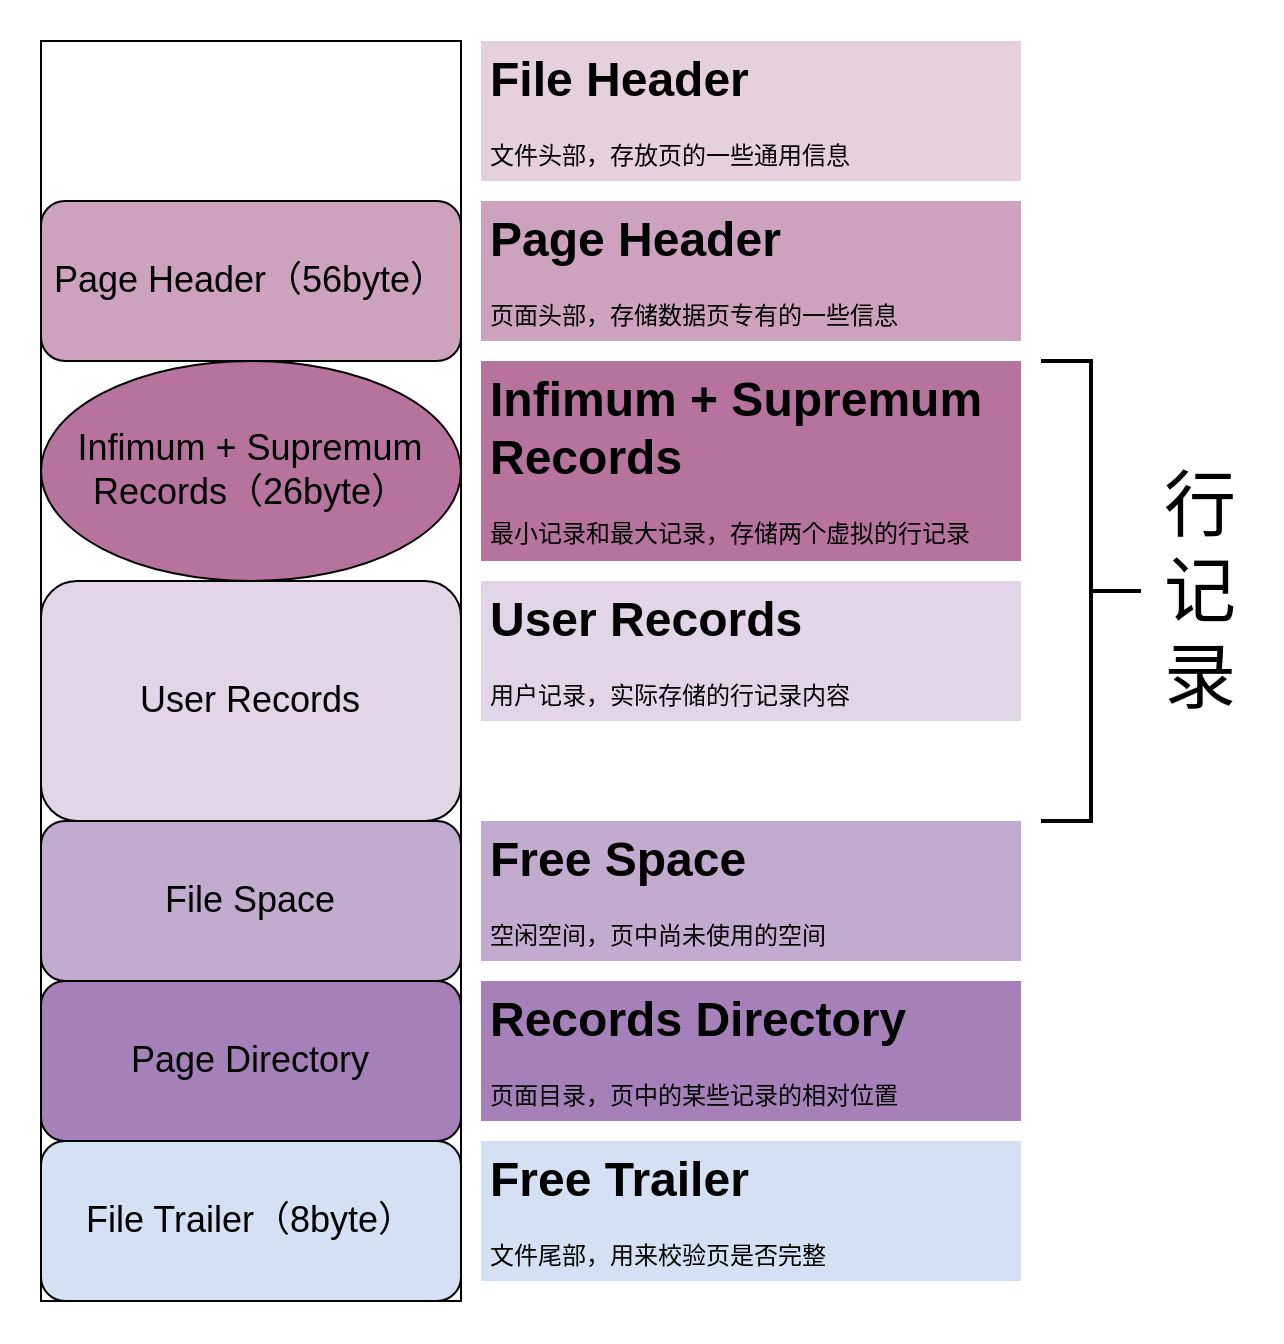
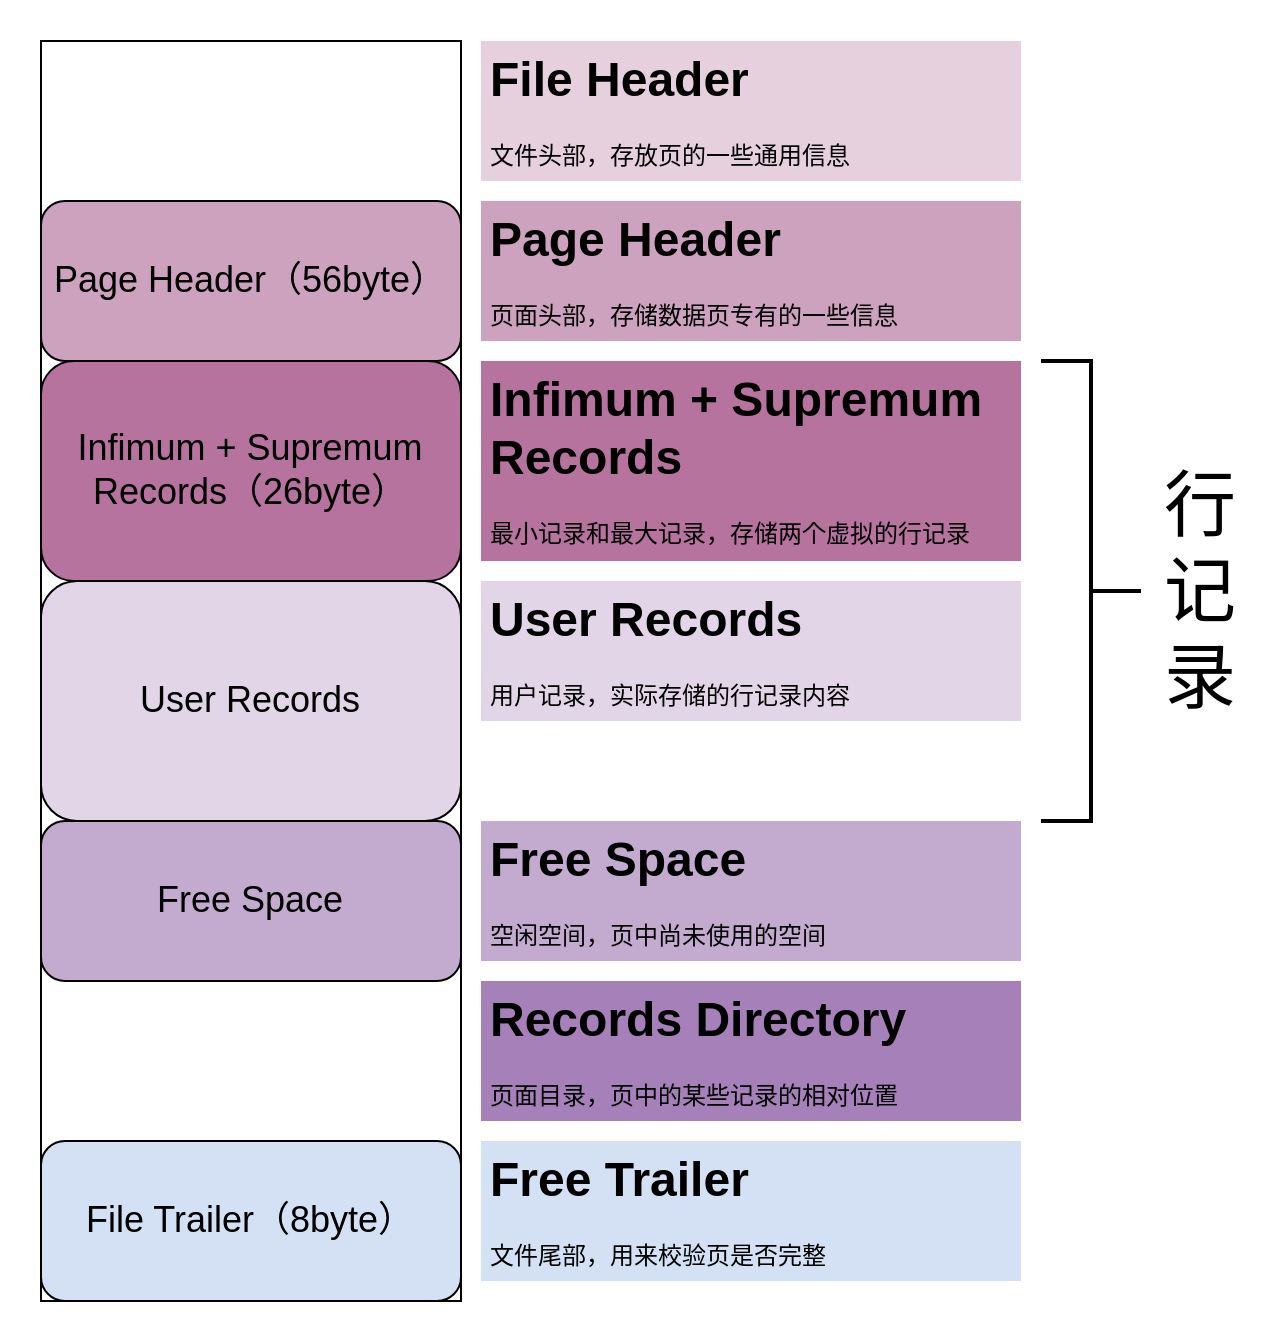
(251, 471) -> (251, 471)
(251, 901) -> (251, 901)
(251, 1061) -> none
